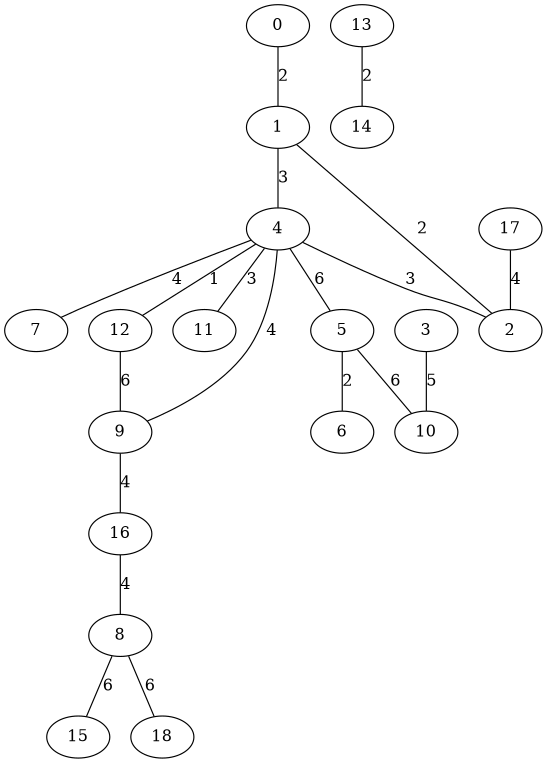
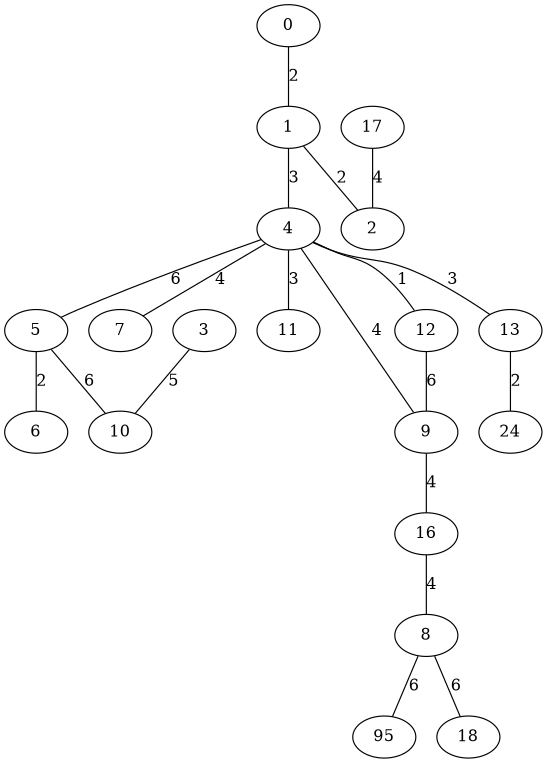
(362, 127) -> (510, 432)
(393, 283) -> (406, 268)
(78, 737) -> (384, 737)
